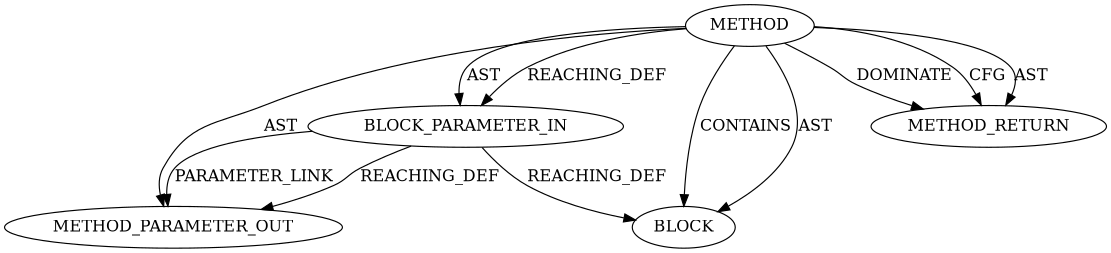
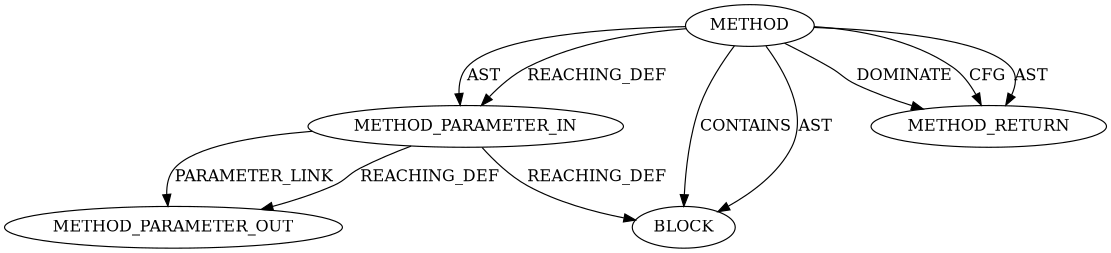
(398, 65) -> none
(466, 126) -> (466, 126)
